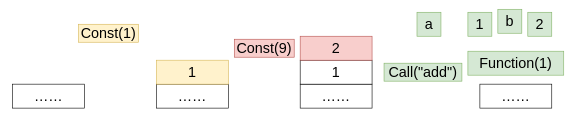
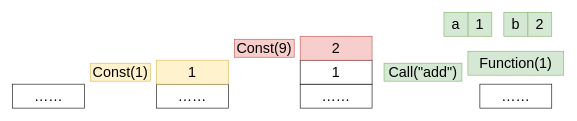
(510, 21) -> (516, 24)
(429, 24) -> (456, 24)
(108, 33) -> (120, 72)
